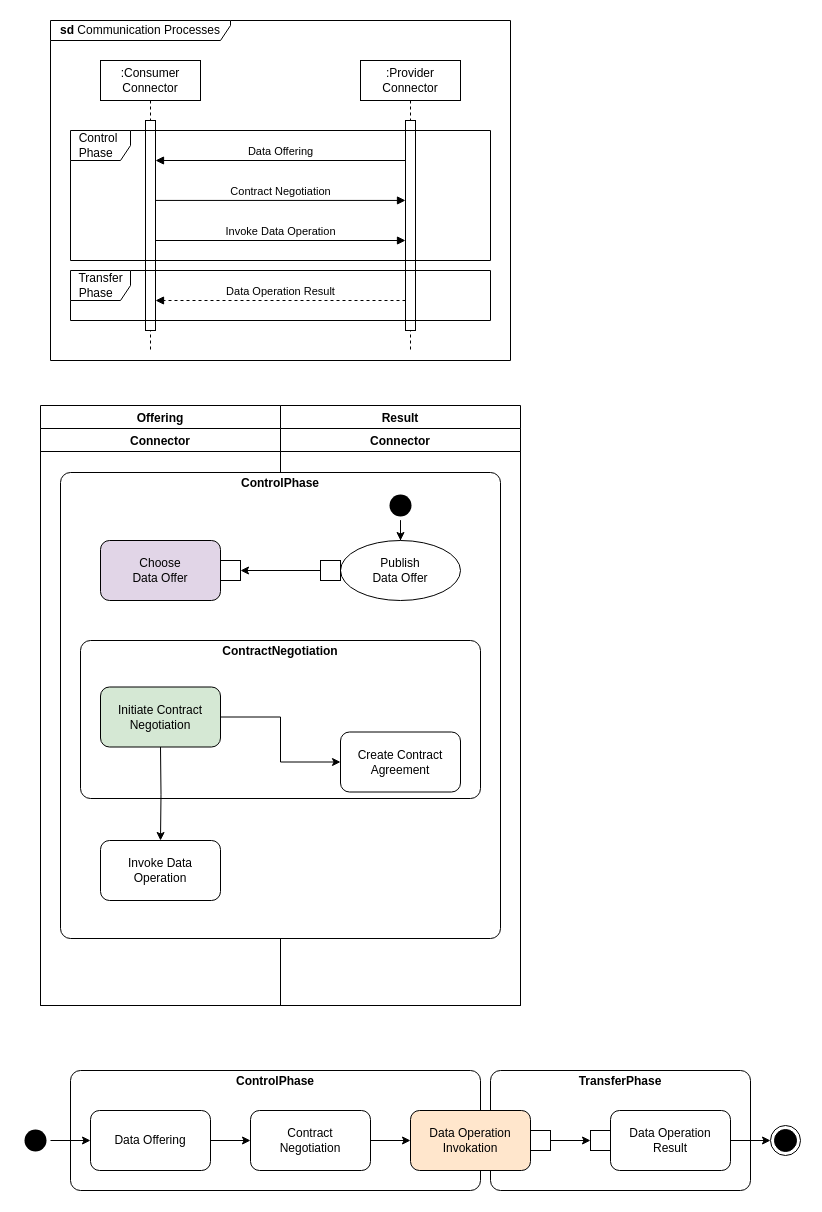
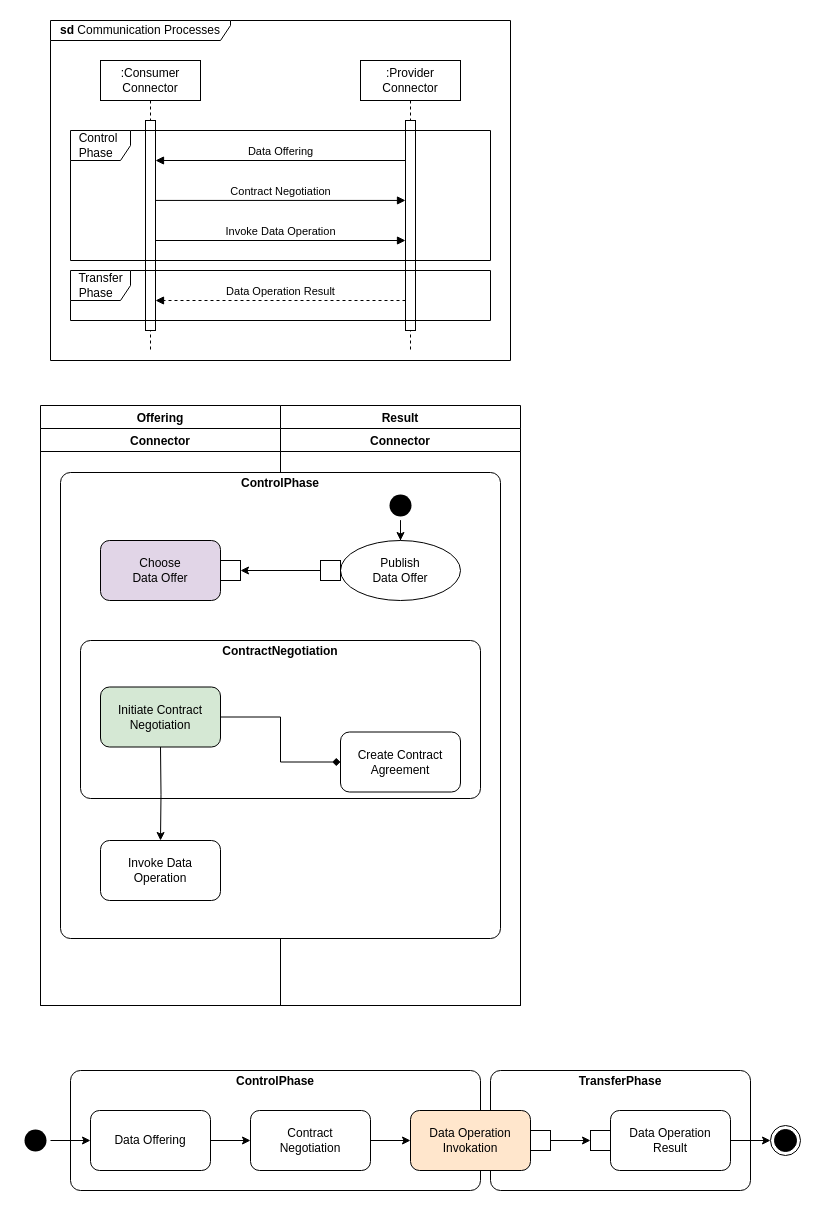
(332, 762) -> (331, 762)
